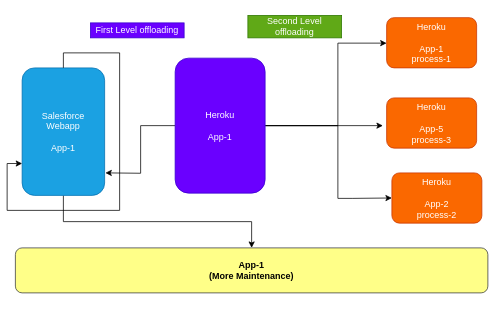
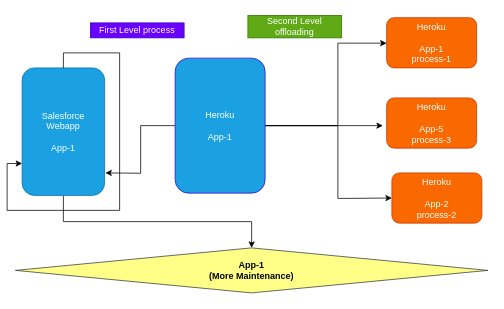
(137, 30) -> (137, 30)
(220, 126) -> (220, 126)
(252, 270) -> (252, 270)
